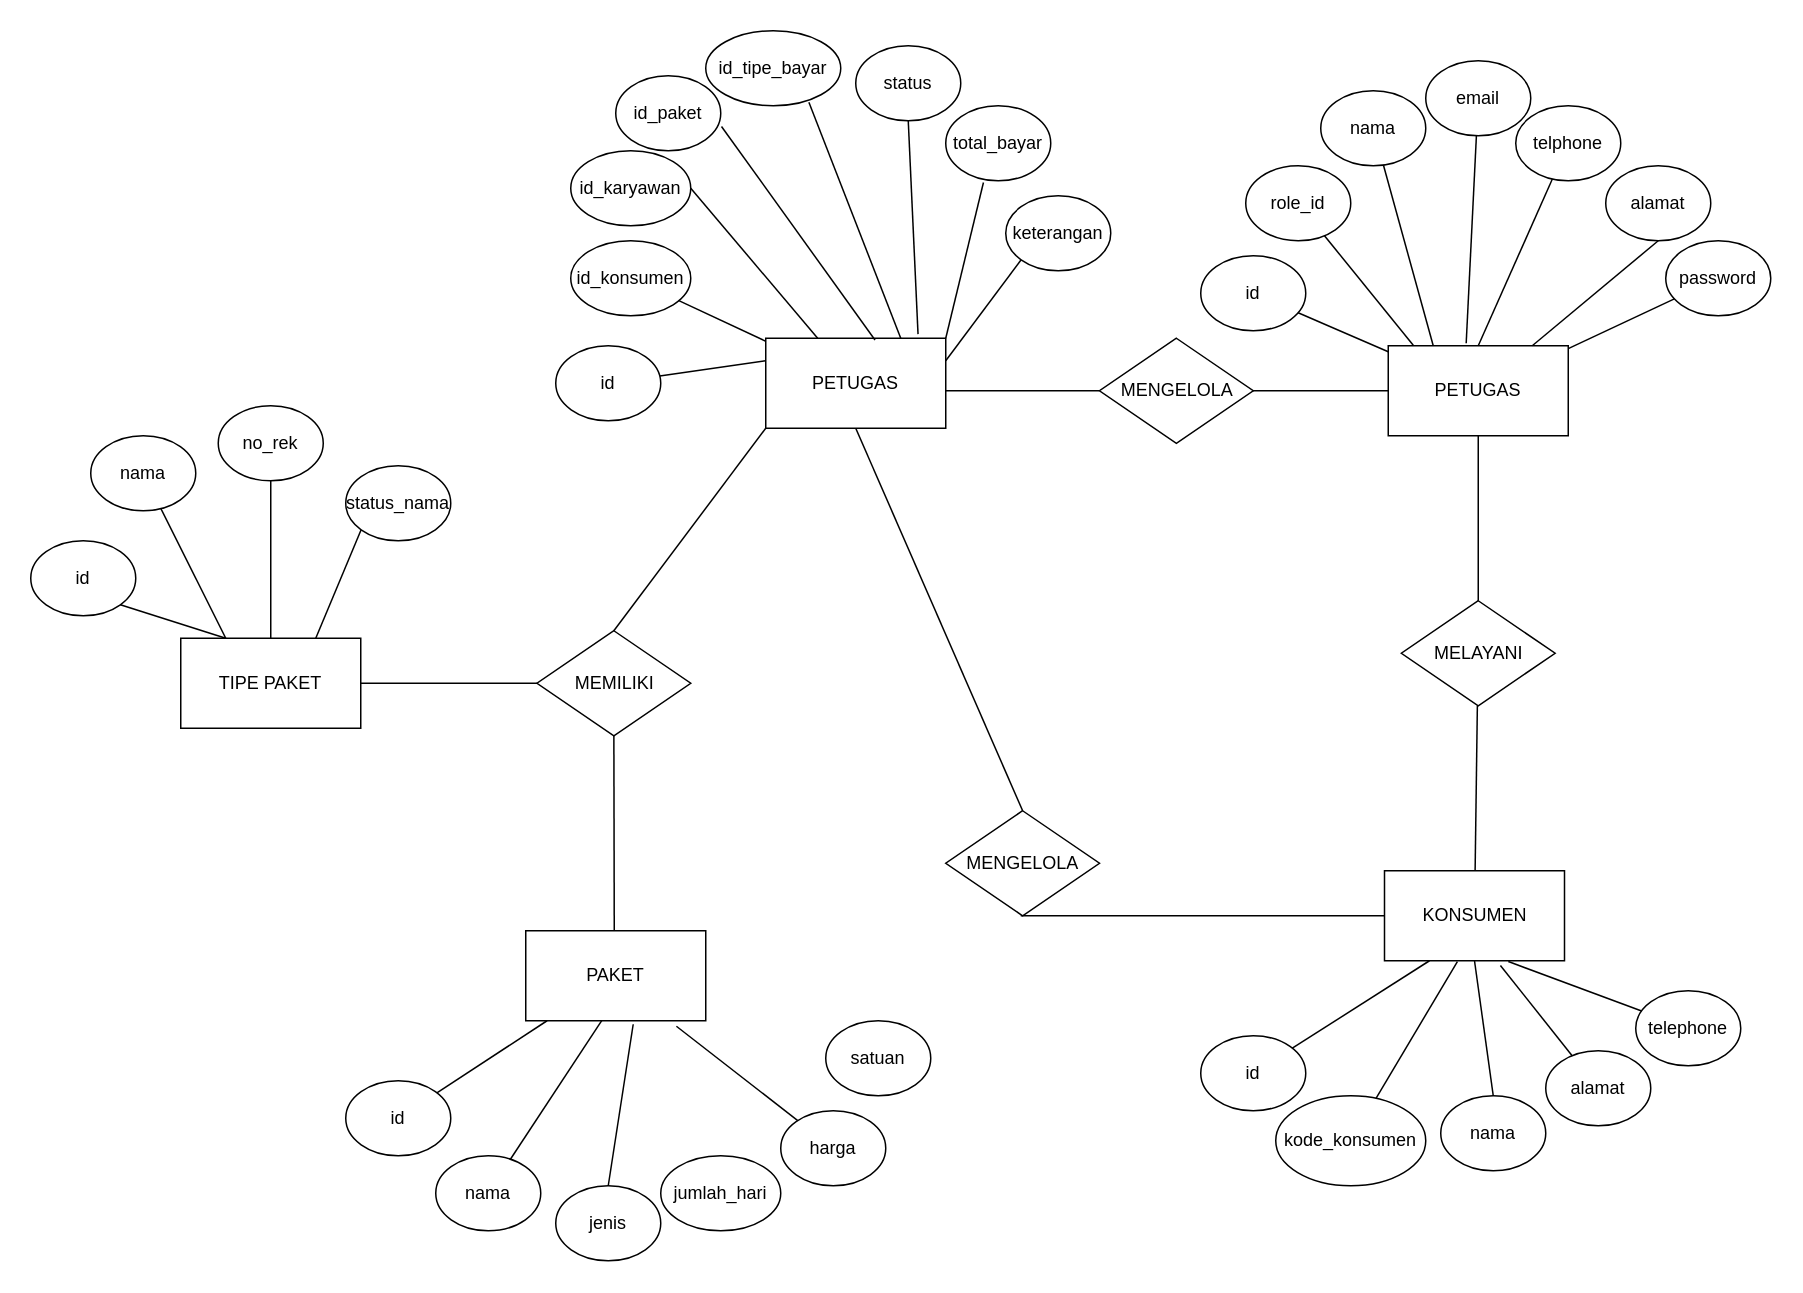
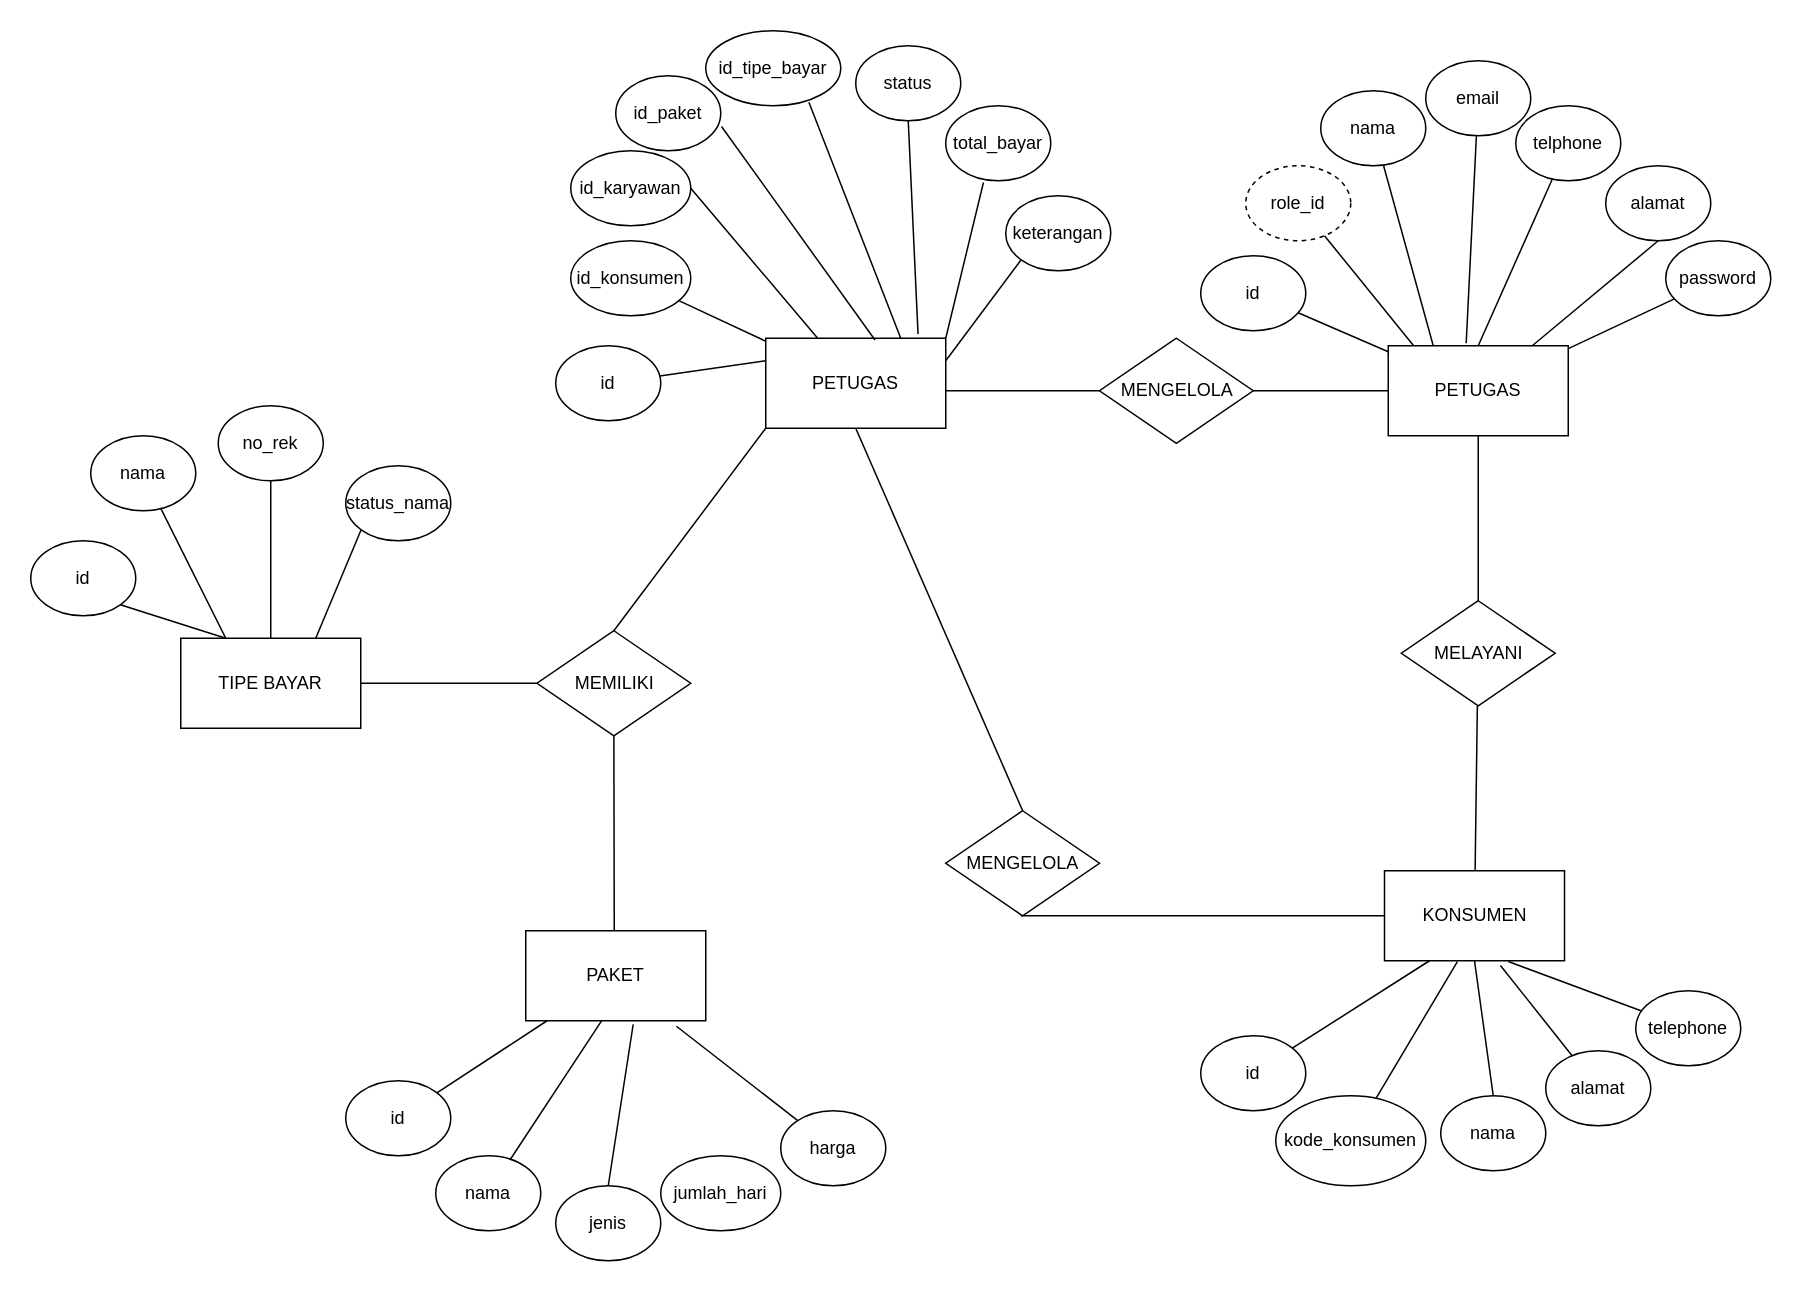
(1298, 203) -> (1298, 203)
(271, 683) -> (271, 683)
(878, 1058) -> none
